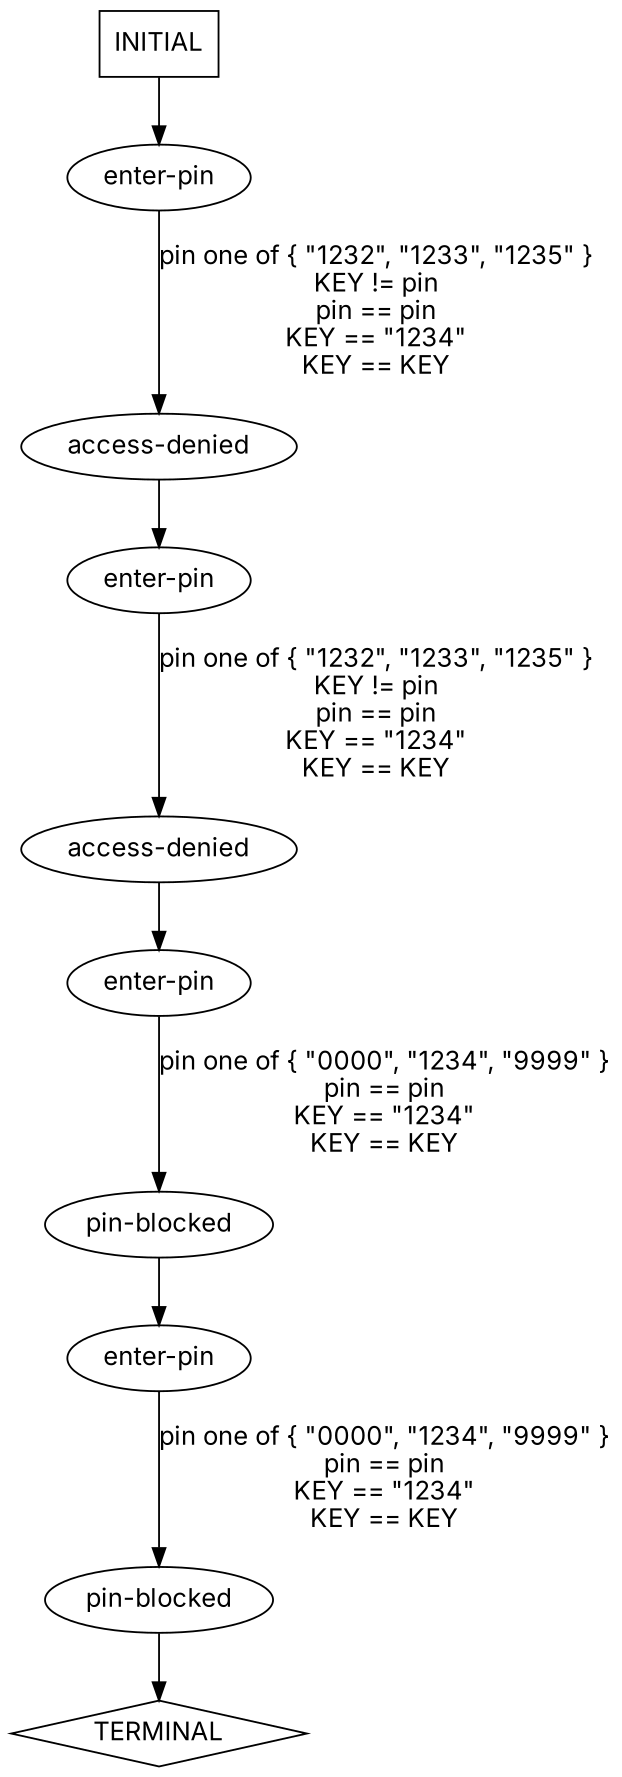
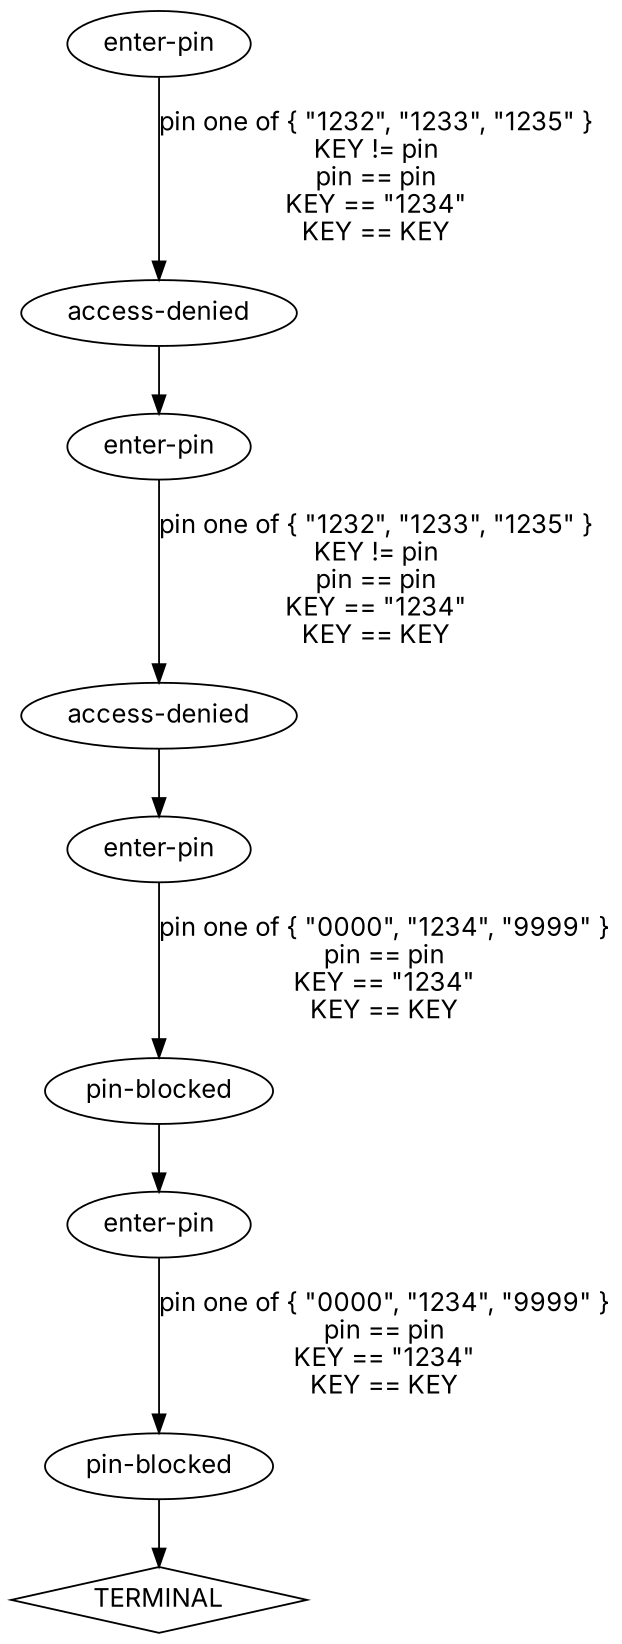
(159, 44) -> none
